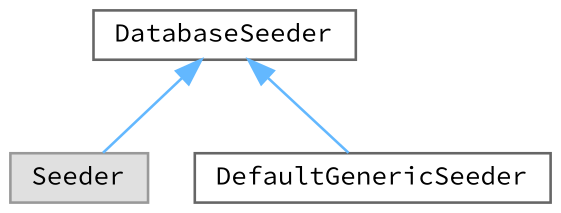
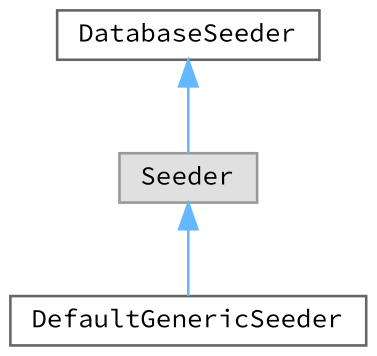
(308, 115) -> (188, 263)
